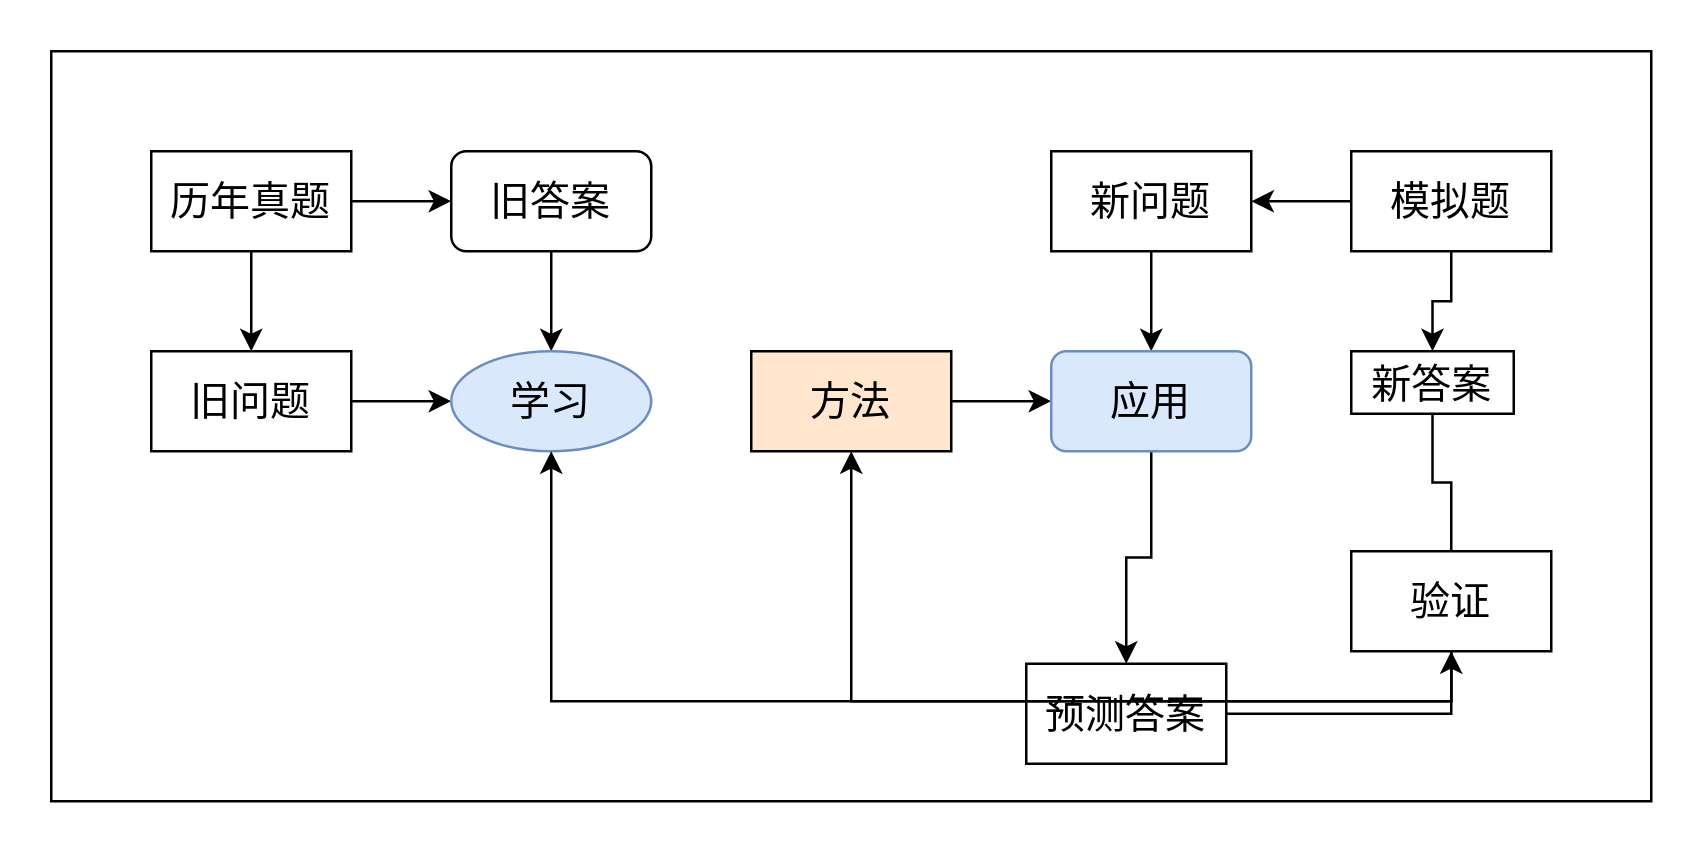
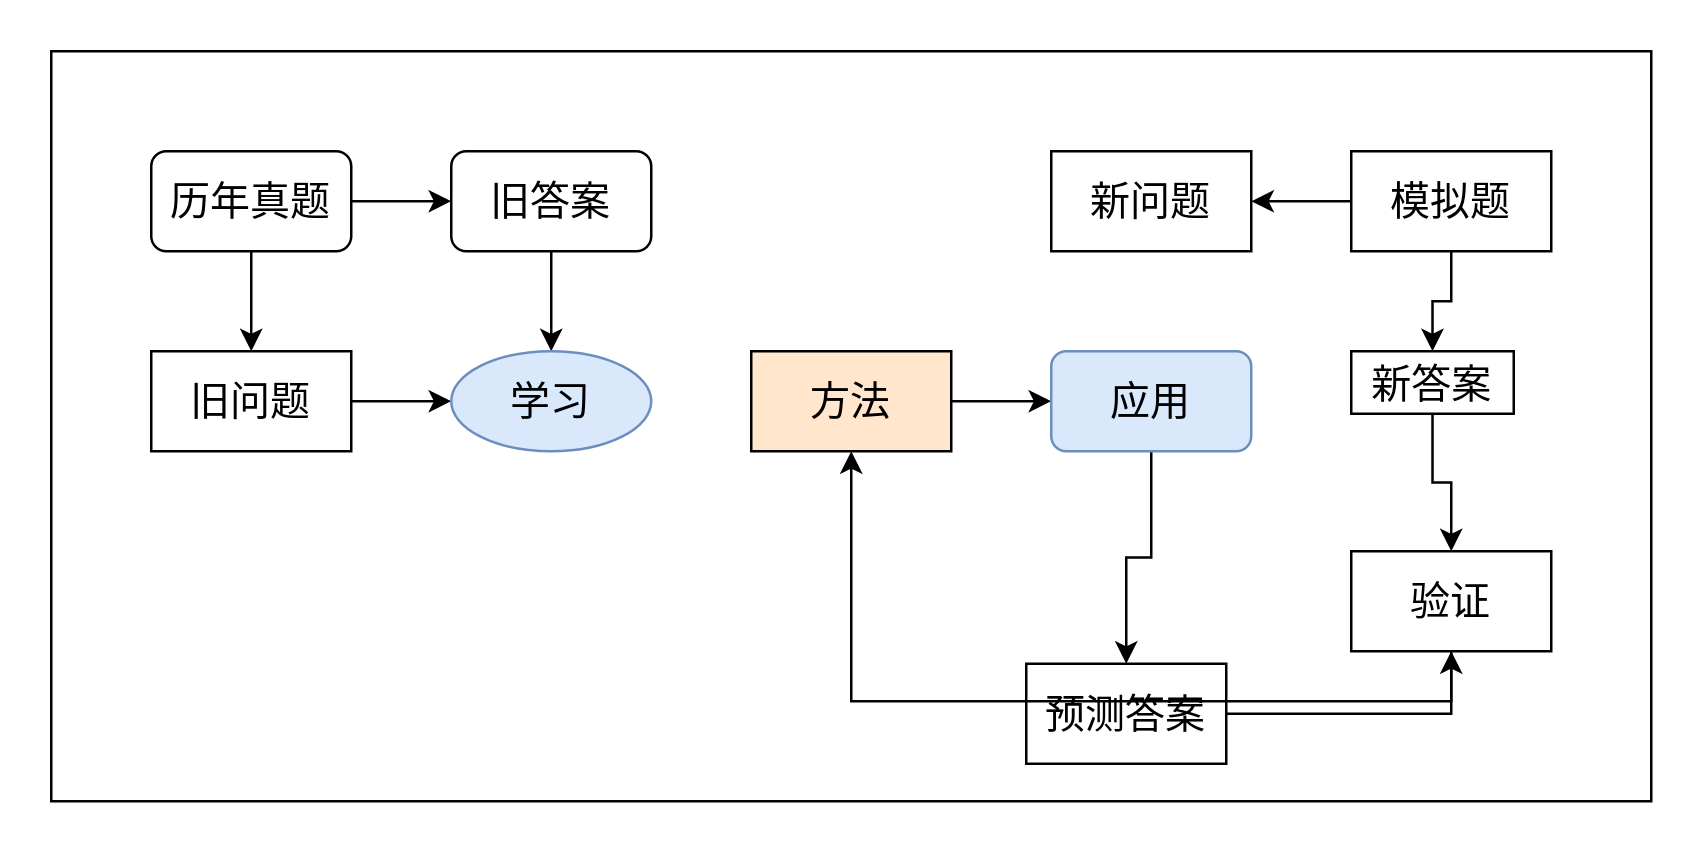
(251, 201) -> (251, 201)
(1151, 293) -> none
(1451, 540) -> (1451, 533)
(582, 701) -> none
